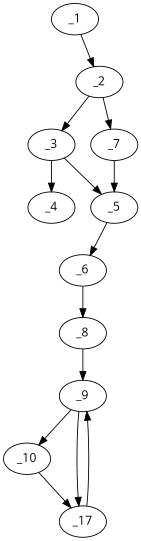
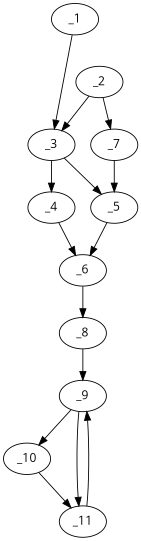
(86, 47) -> (64, 78)
none -> (65, 235)
(83, 522) -> (83, 522)
